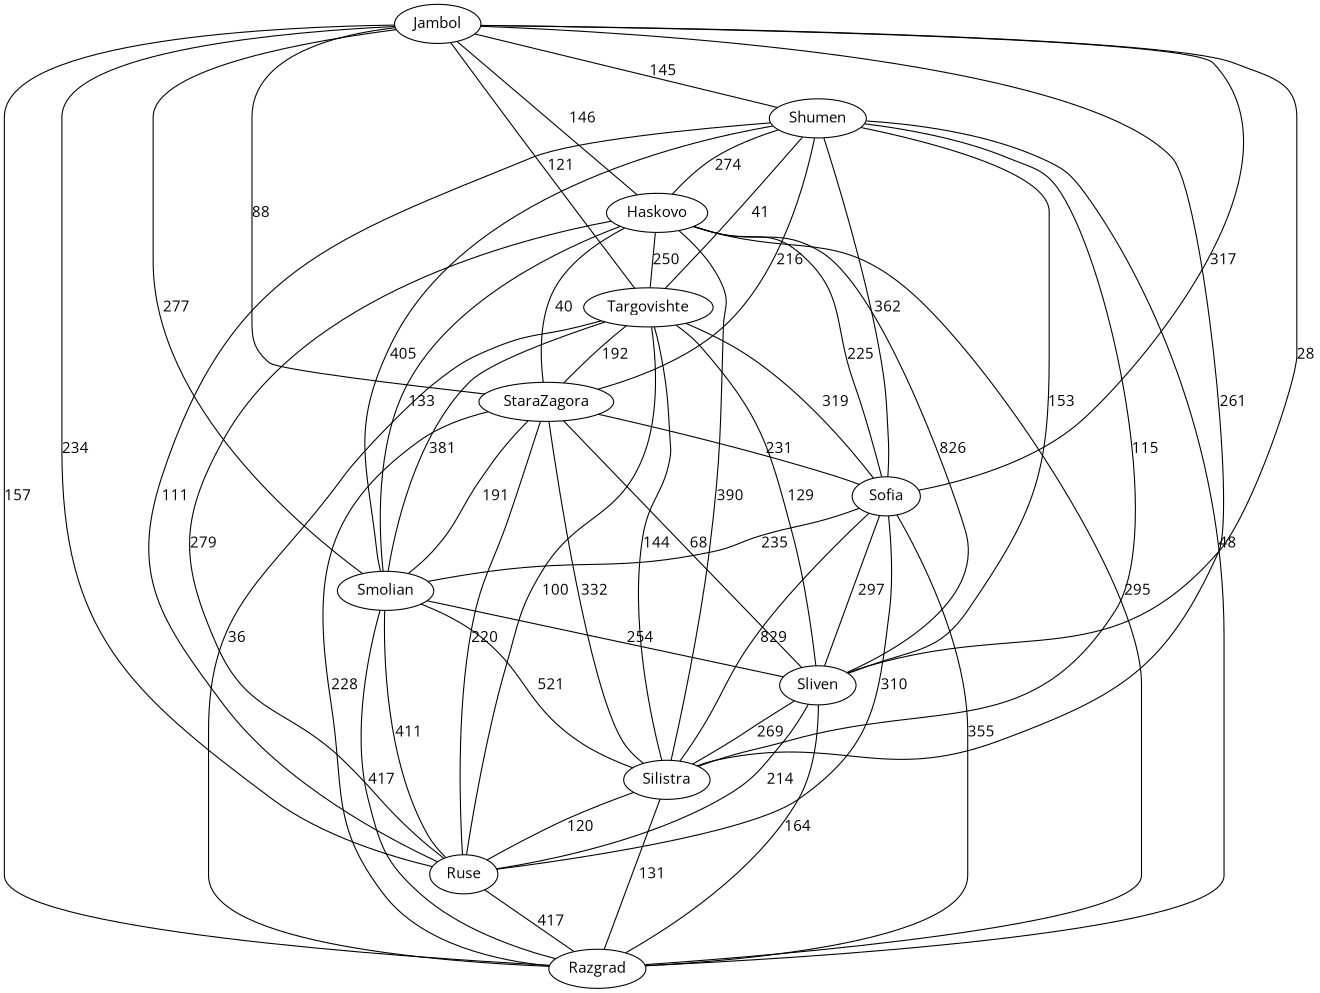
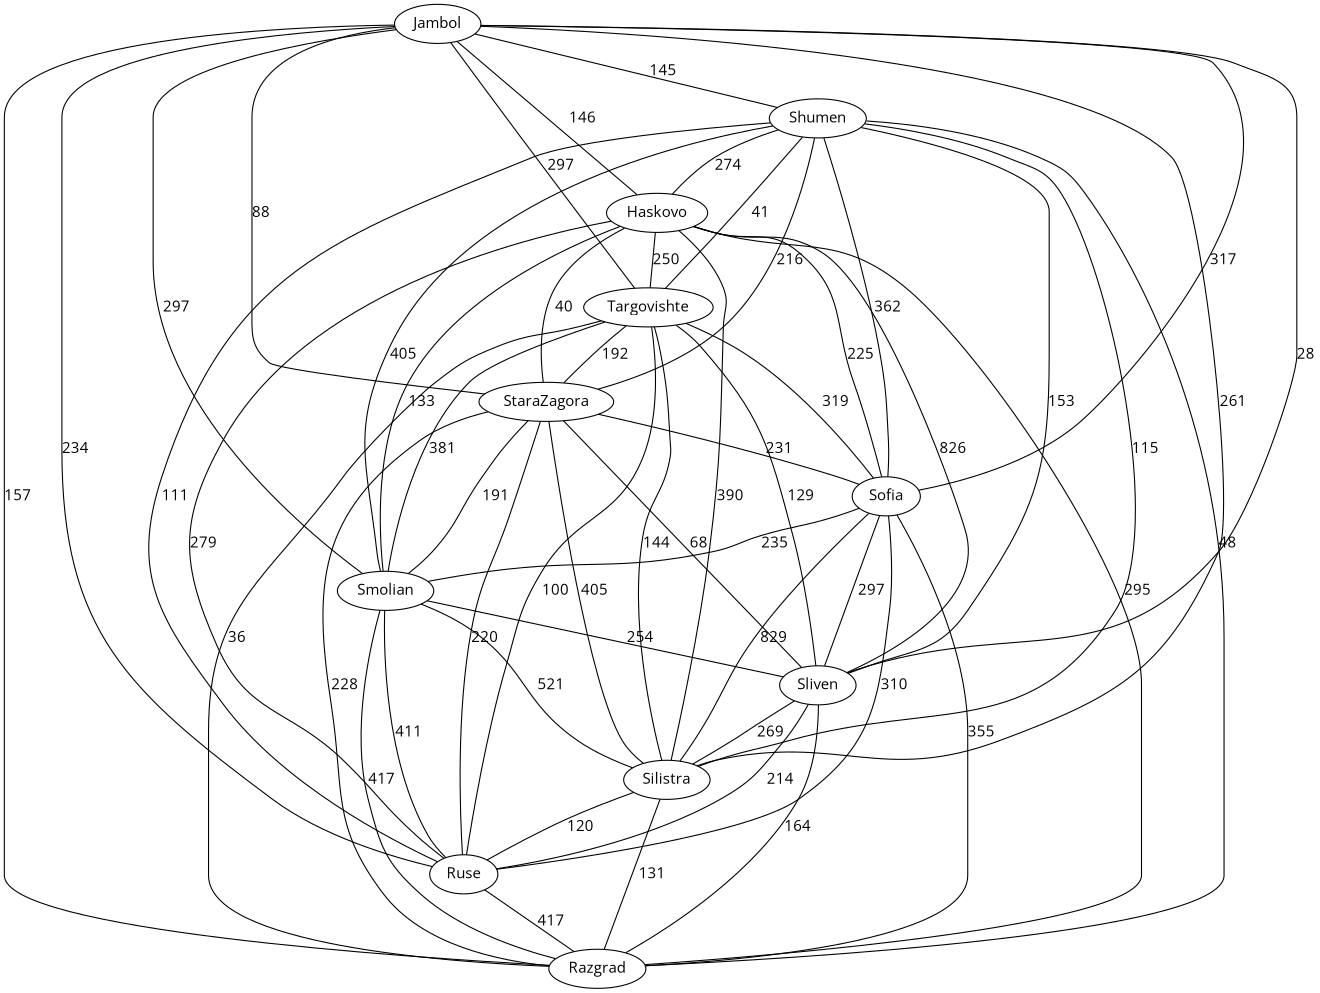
(561, 166) -> (561, 166)
(176, 307) -> (176, 307)
(595, 591) -> (595, 591)
